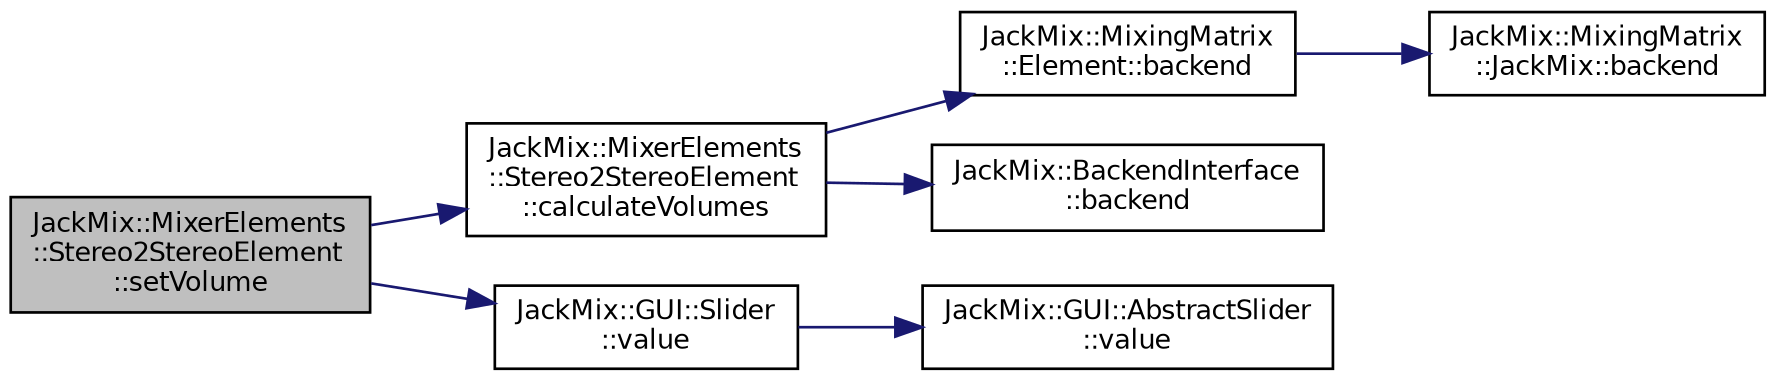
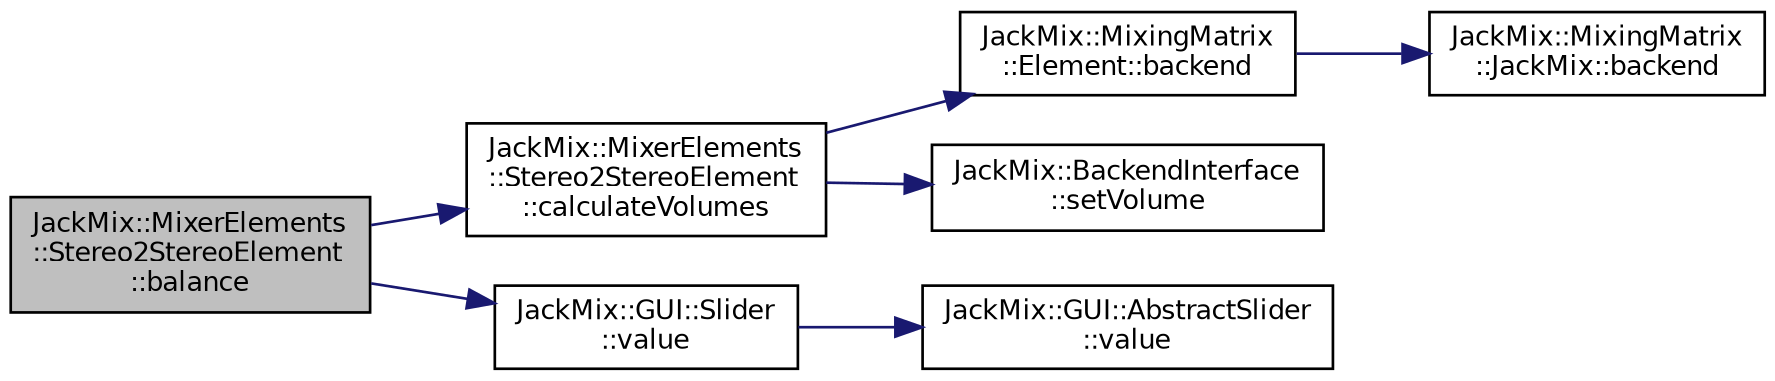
(1128, 188) -> (1128, 188)
(190, 255) -> (190, 255)
